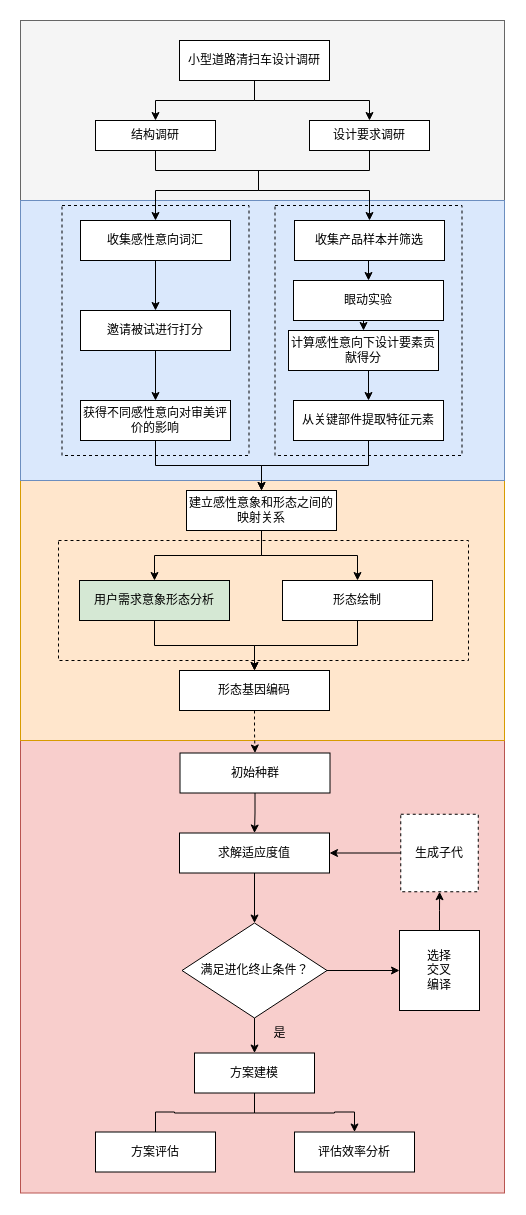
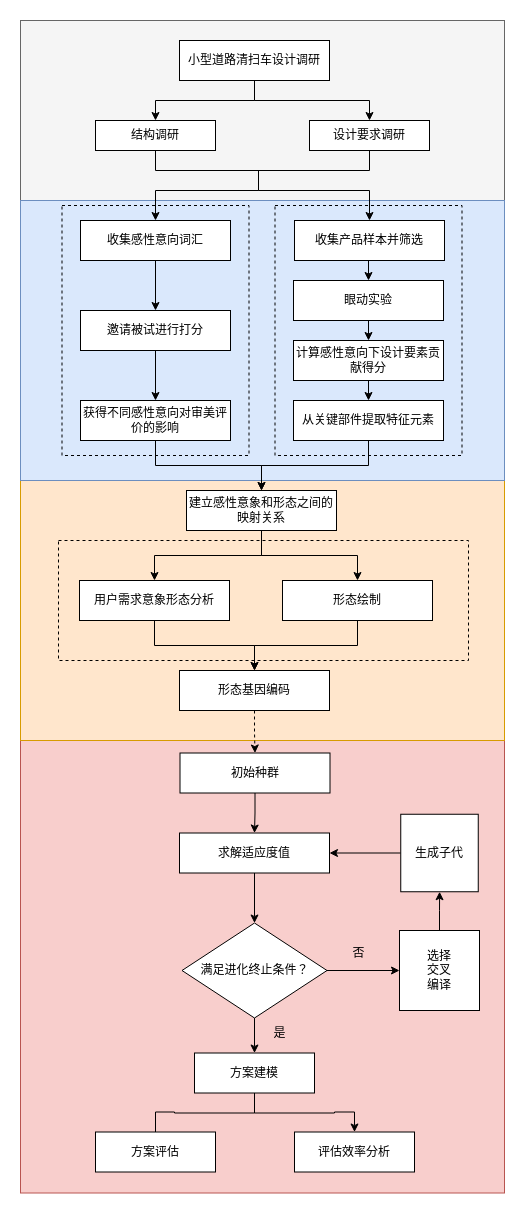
(364, 351) -> (369, 361)
(155, 601) -> (155, 601)
(440, 853) -> (440, 853)
none -> (359, 953)
